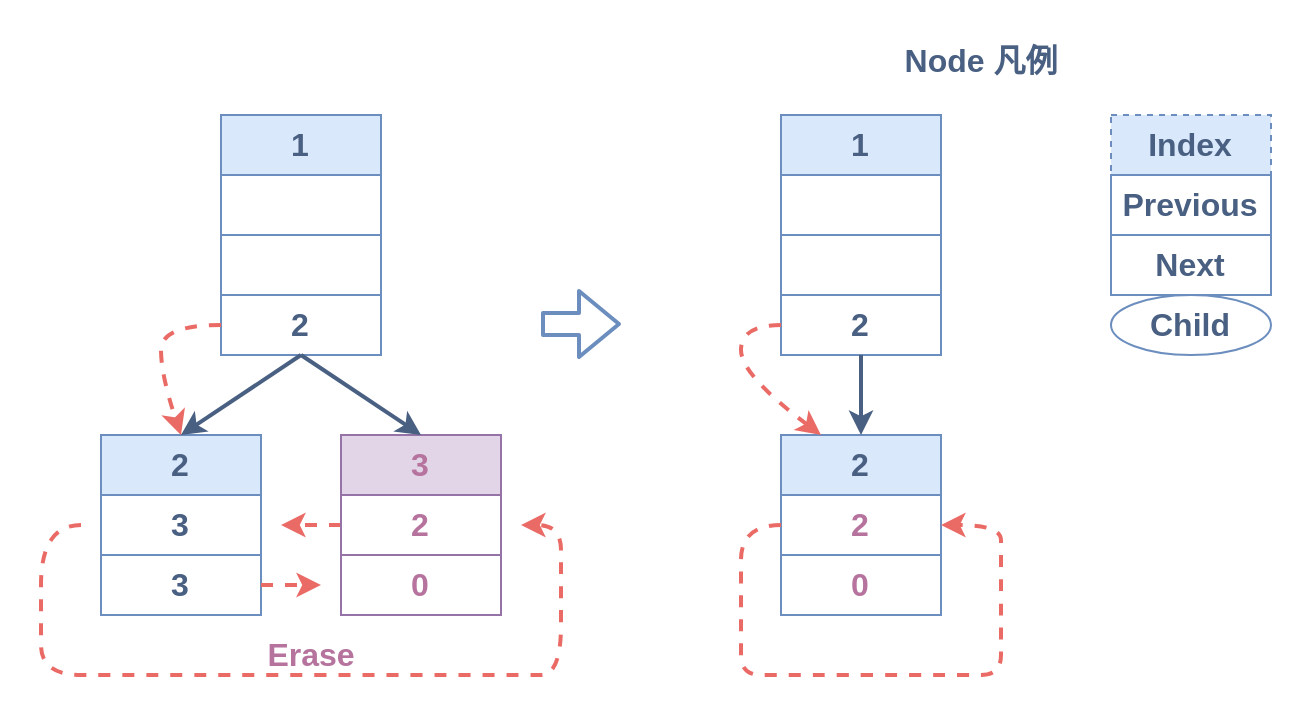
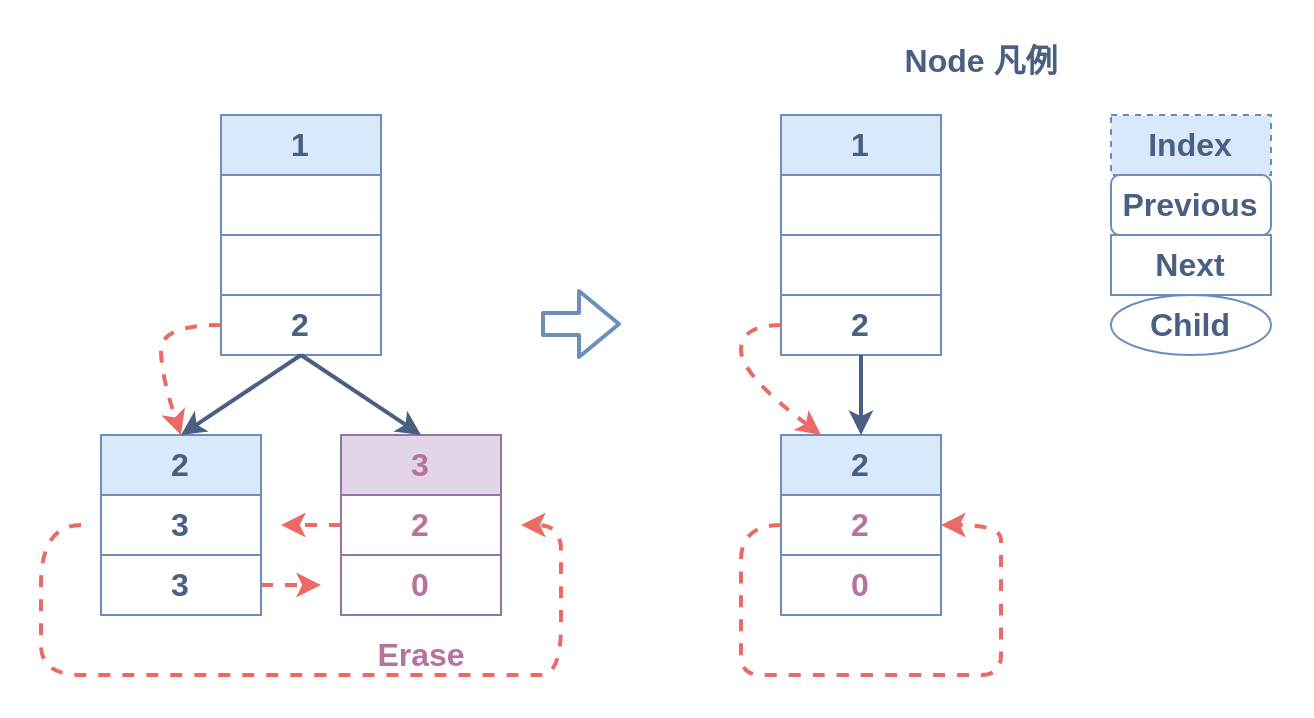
(1191, 205) -> (1191, 205)
(311, 655) -> (421, 655)
